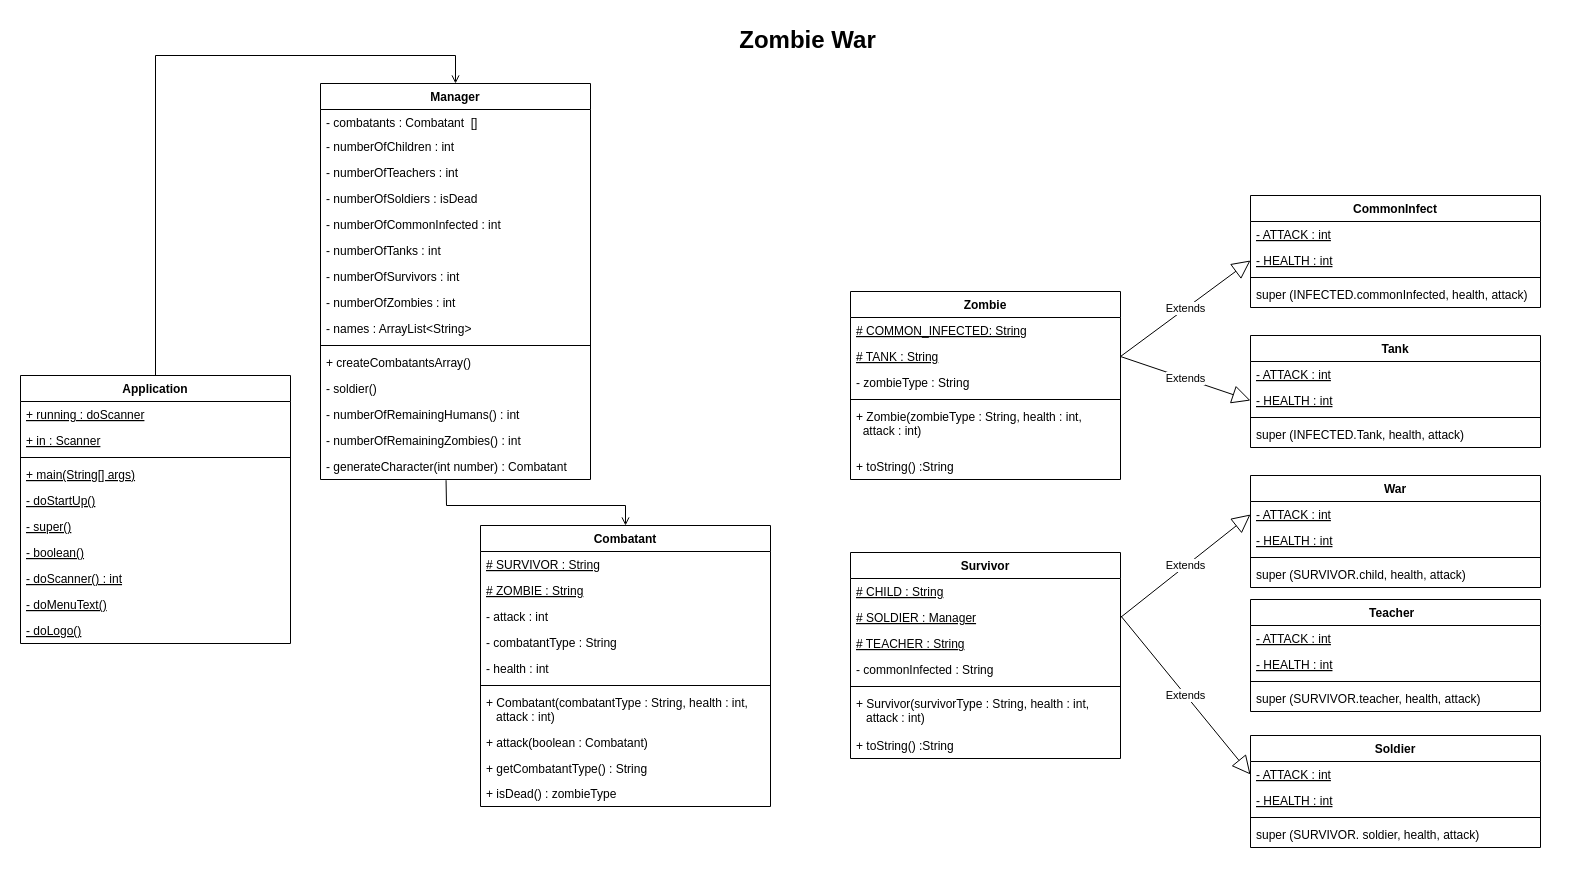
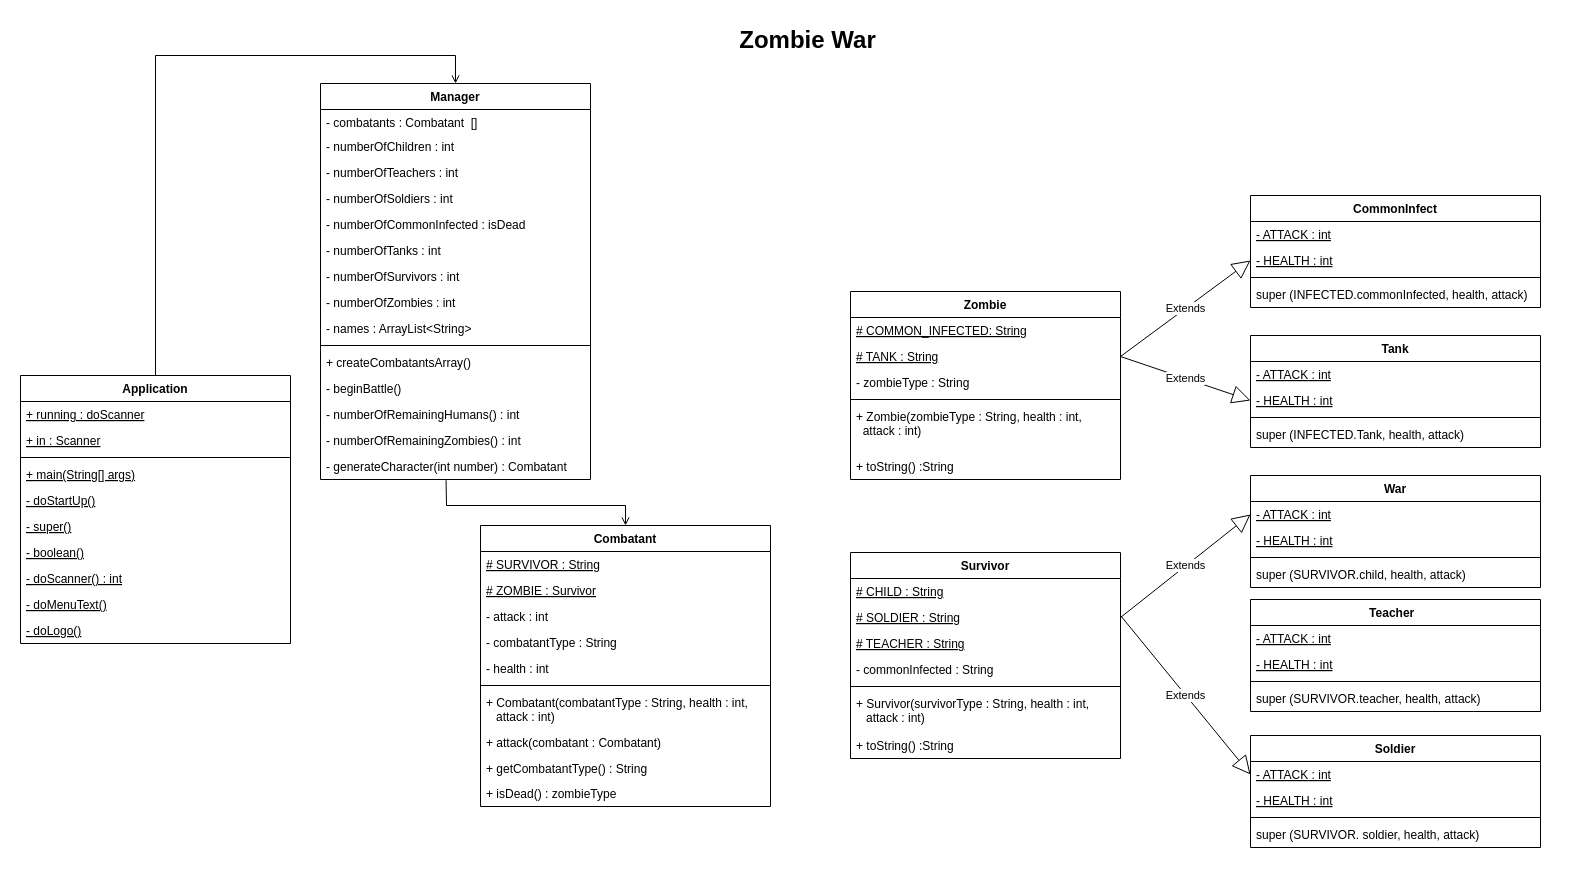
(406, 199) -> (396, 199)
(419, 225) -> (429, 225)
(358, 389) -> (372, 389)
(535, 591) -> (542, 591)
(914, 618) -> (909, 618)
(576, 743) -> (584, 743)
